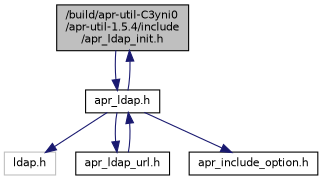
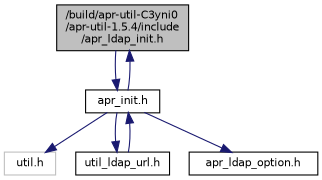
(123, 101) -> (123, 101)
(30, 164) -> (30, 164)
(123, 164) -> (123, 164)
(253, 164) -> (253, 164)
